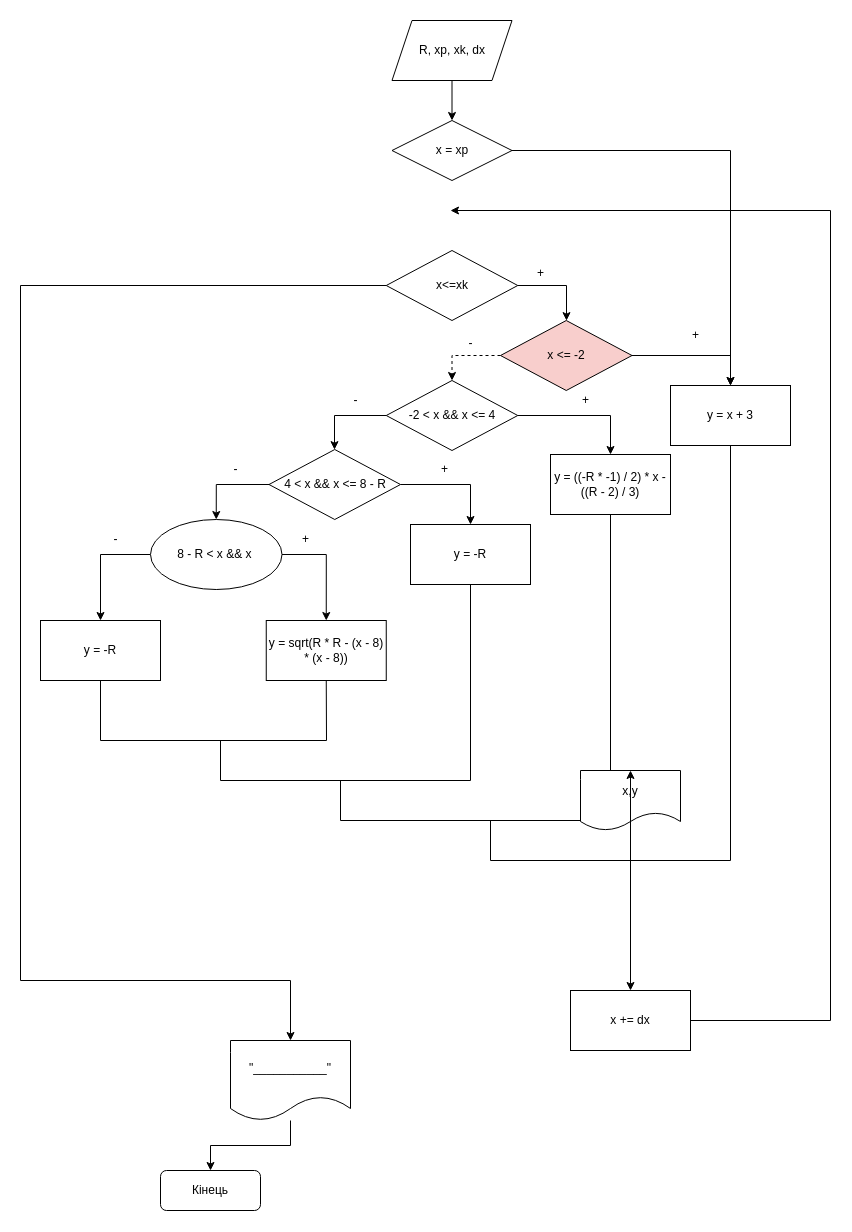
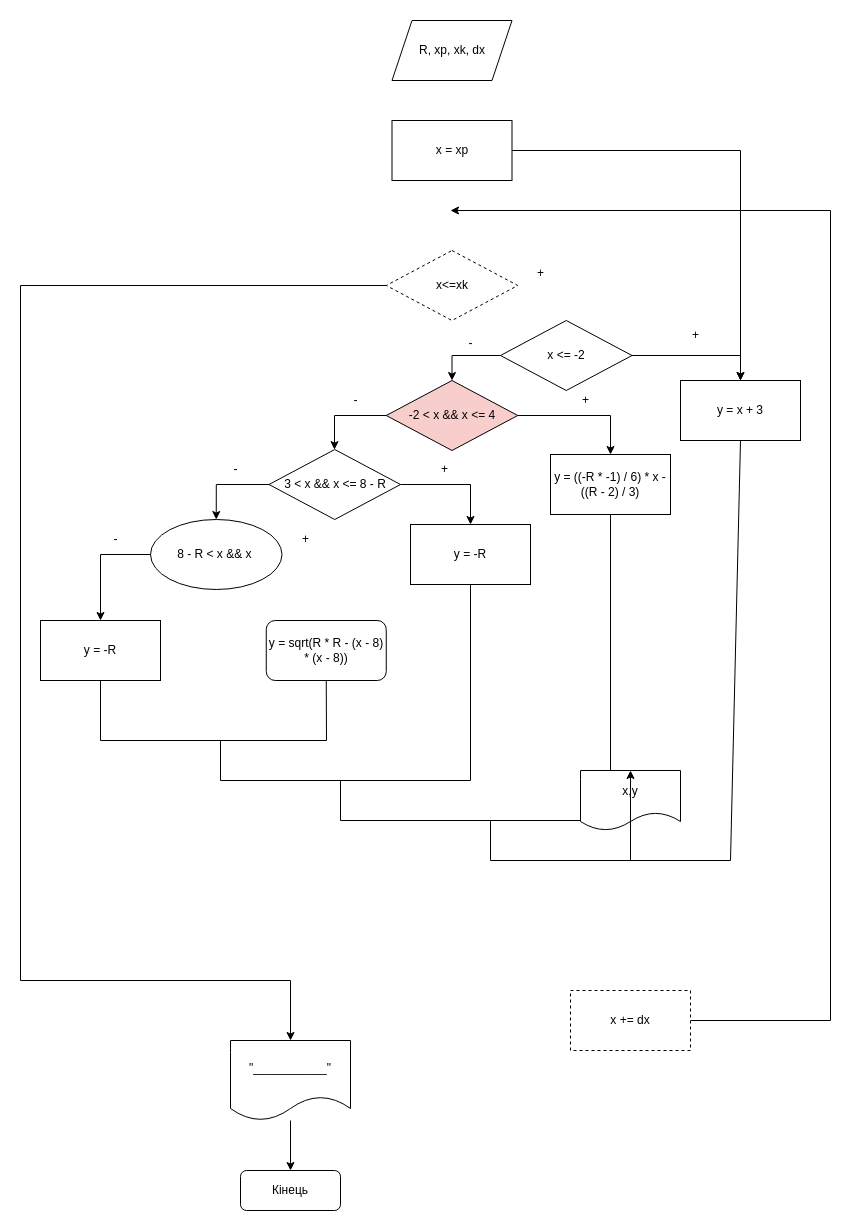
(452, 97) -> none
(452, 151) -> (452, 151)
(452, 286) -> (452, 286)
(556, 286) -> none
(467, 356) -> (467, 356)
(566, 356) -> (566, 356)
(452, 416) -> (452, 416)
(731, 416) -> (741, 411)
(336, 485) -> (336, 485)
(611, 485) -> (611, 485)
(326, 562) -> none
(326, 651) -> (326, 651)
(631, 923) -> none
(631, 1021) -> (631, 1021)
(211, 1191) -> (291, 1191)
